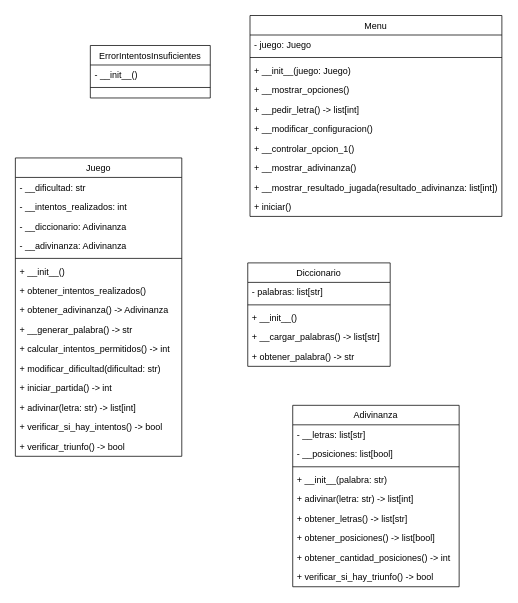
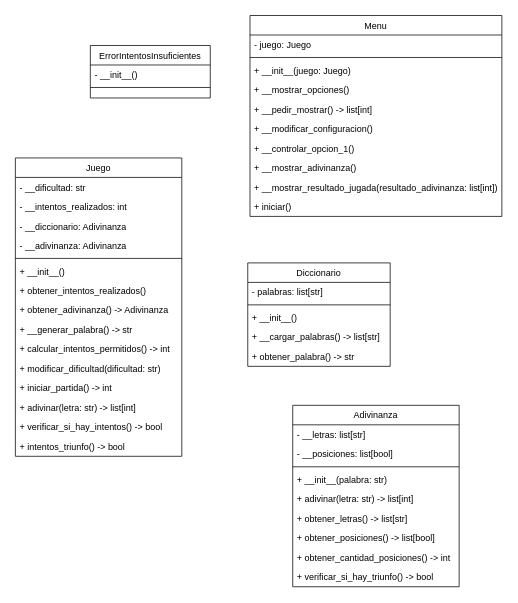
(320, 110) -> (327, 110)
(84, 447) -> (83, 447)
